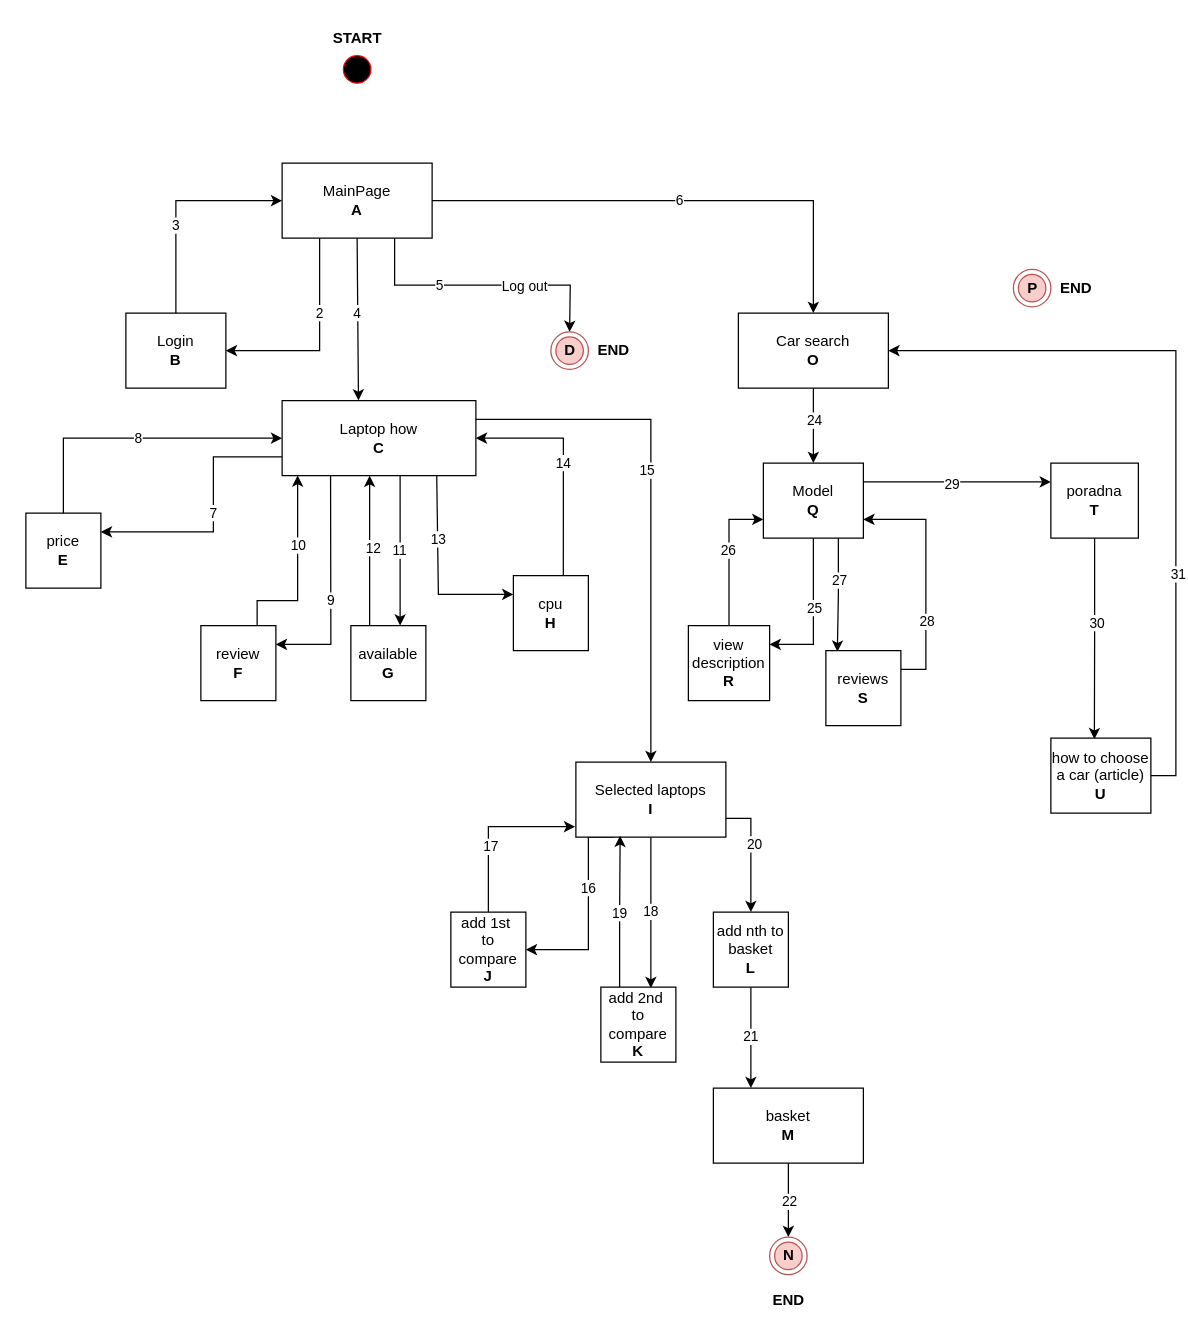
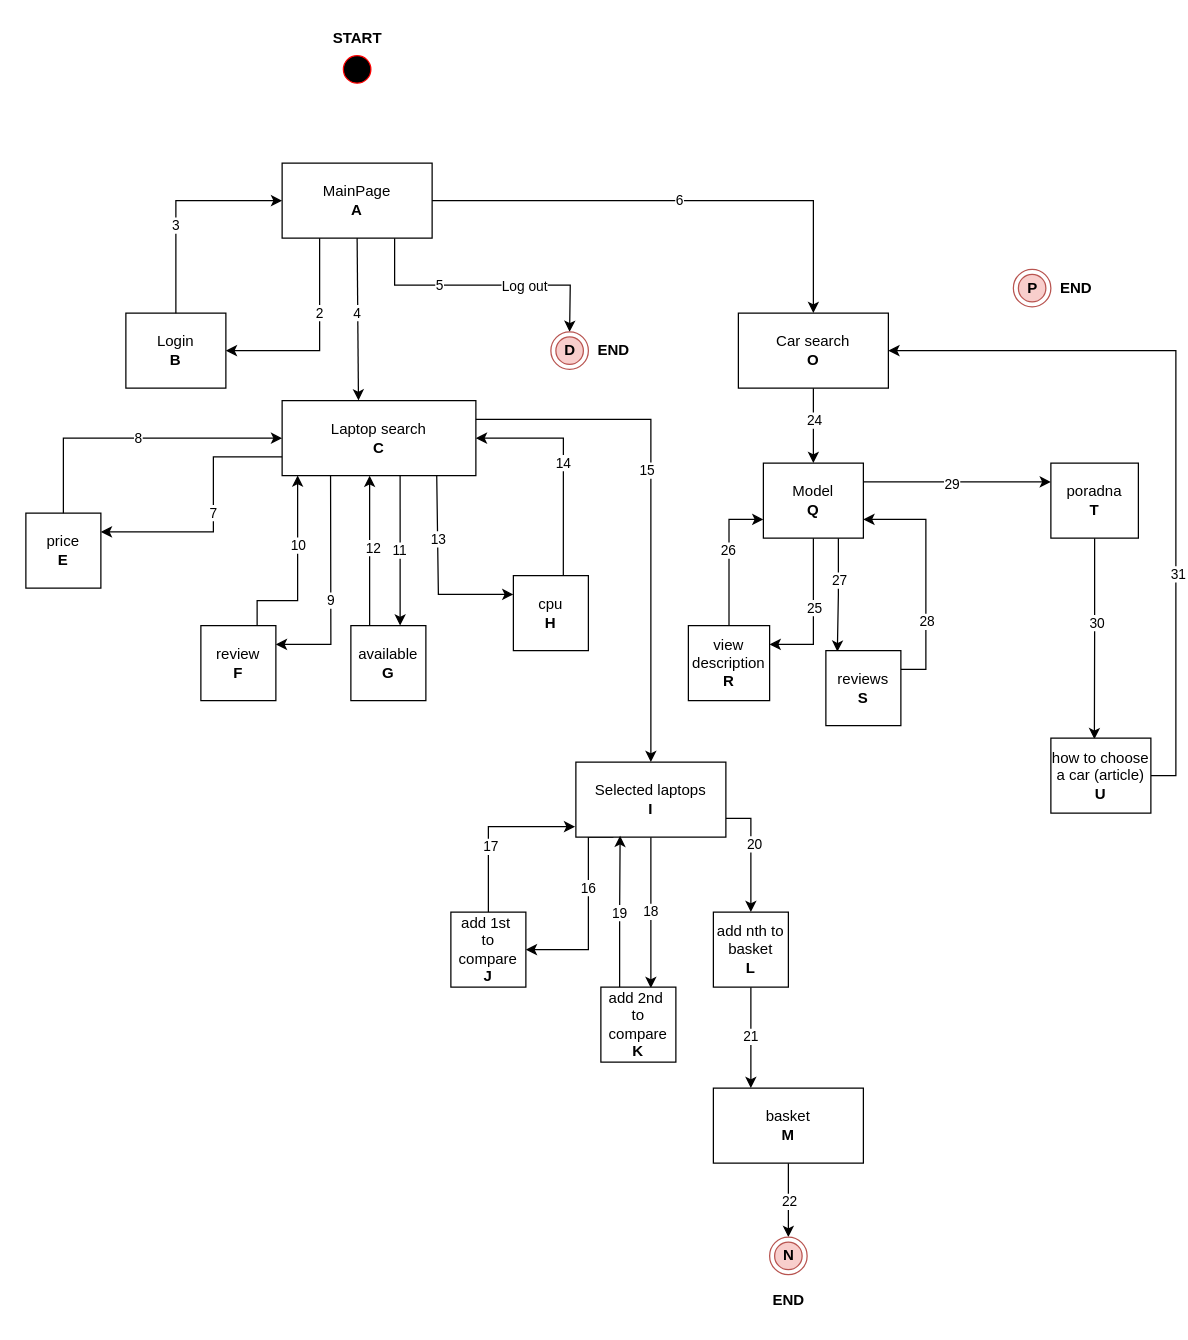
(379, 438) -> (379, 438)
